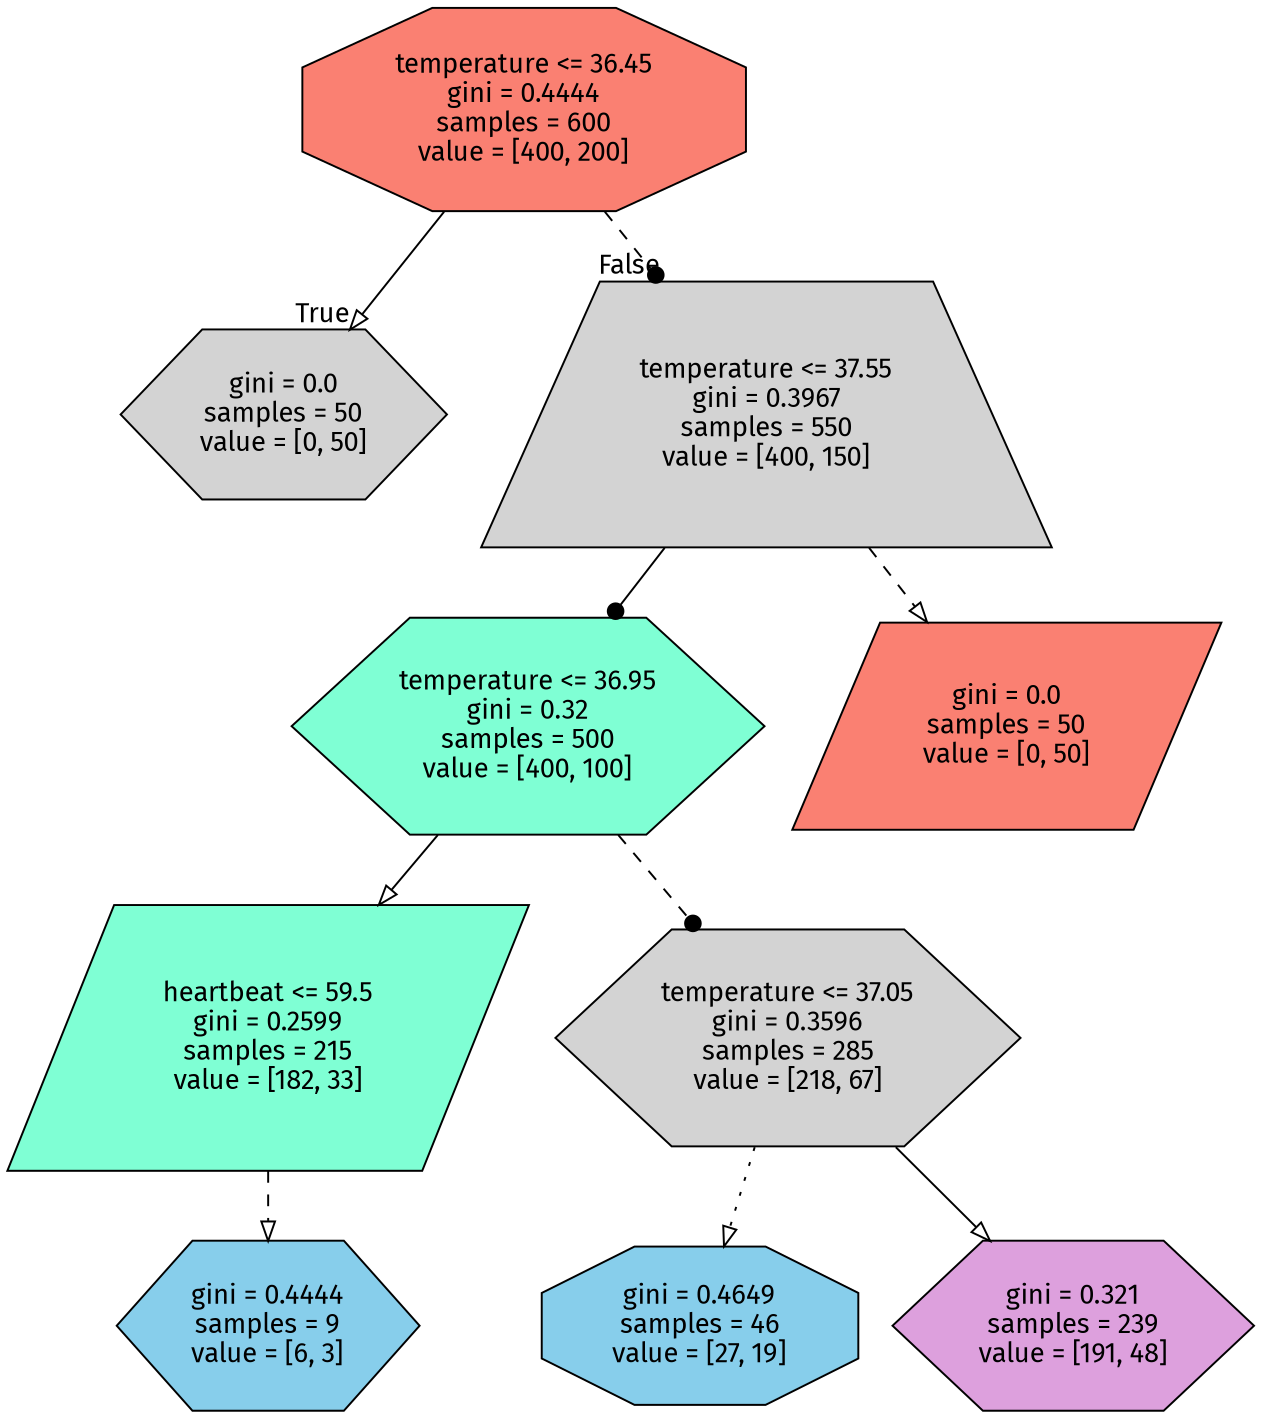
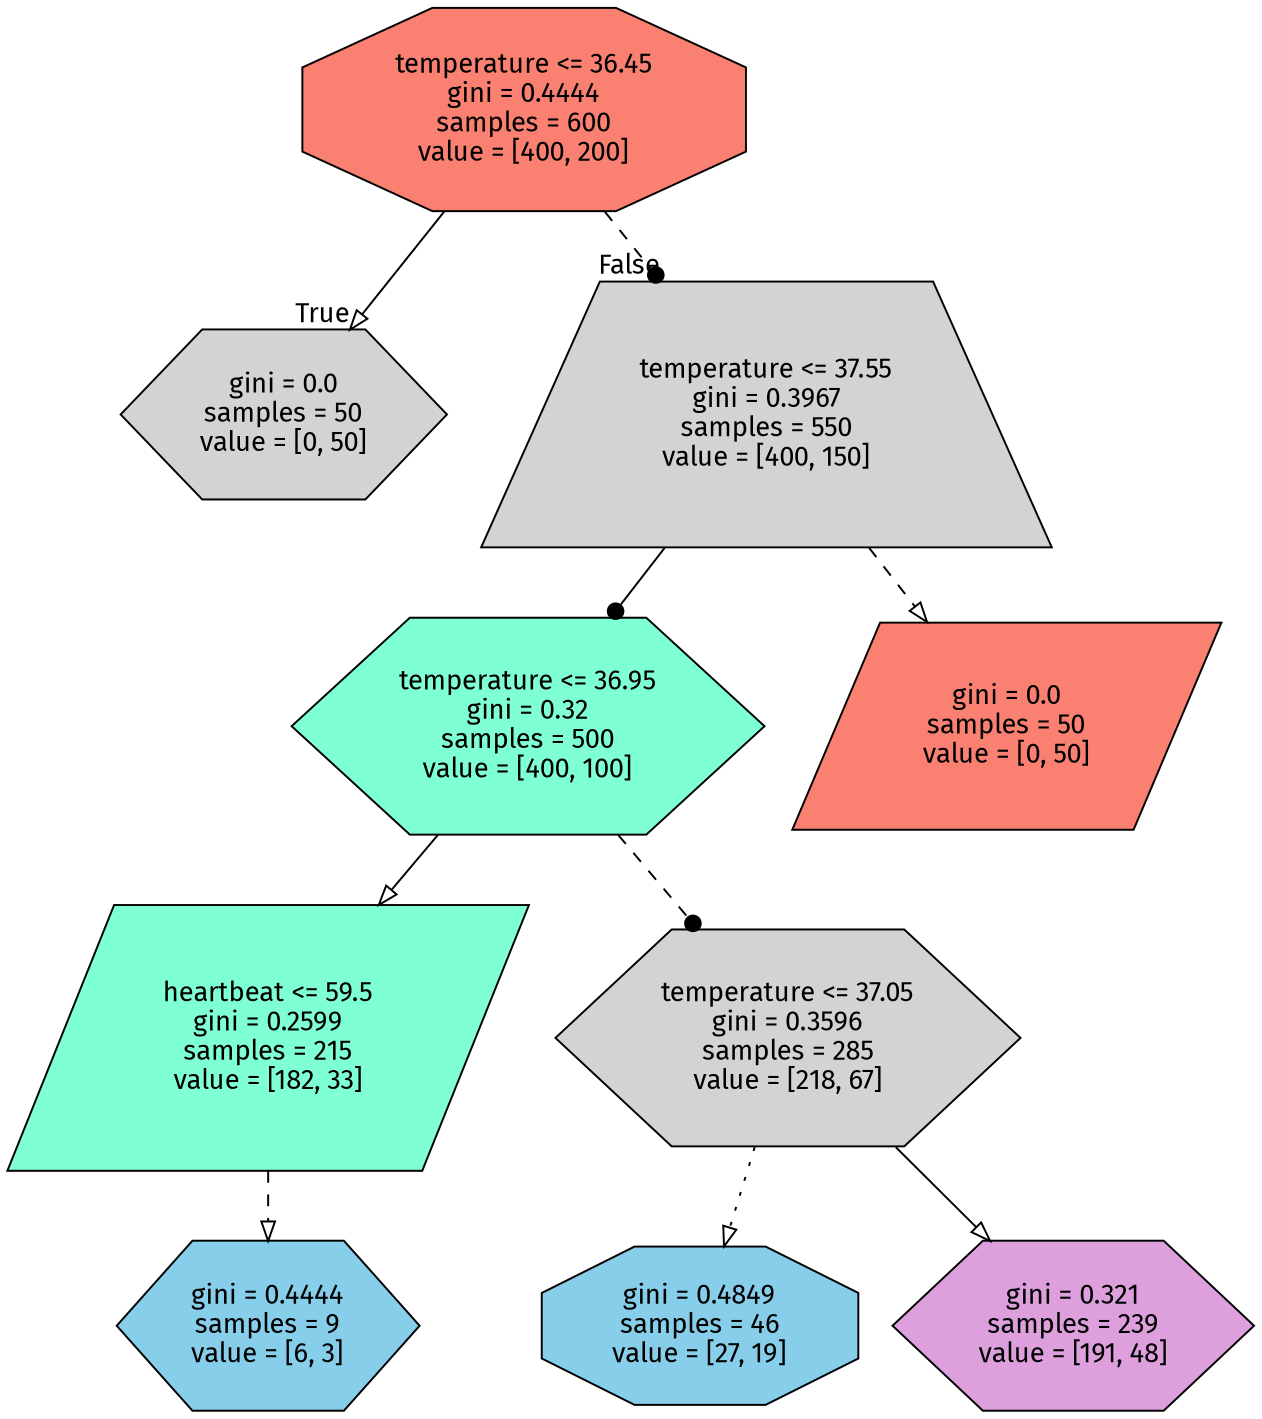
(700, 1326) -> (700, 1326)
